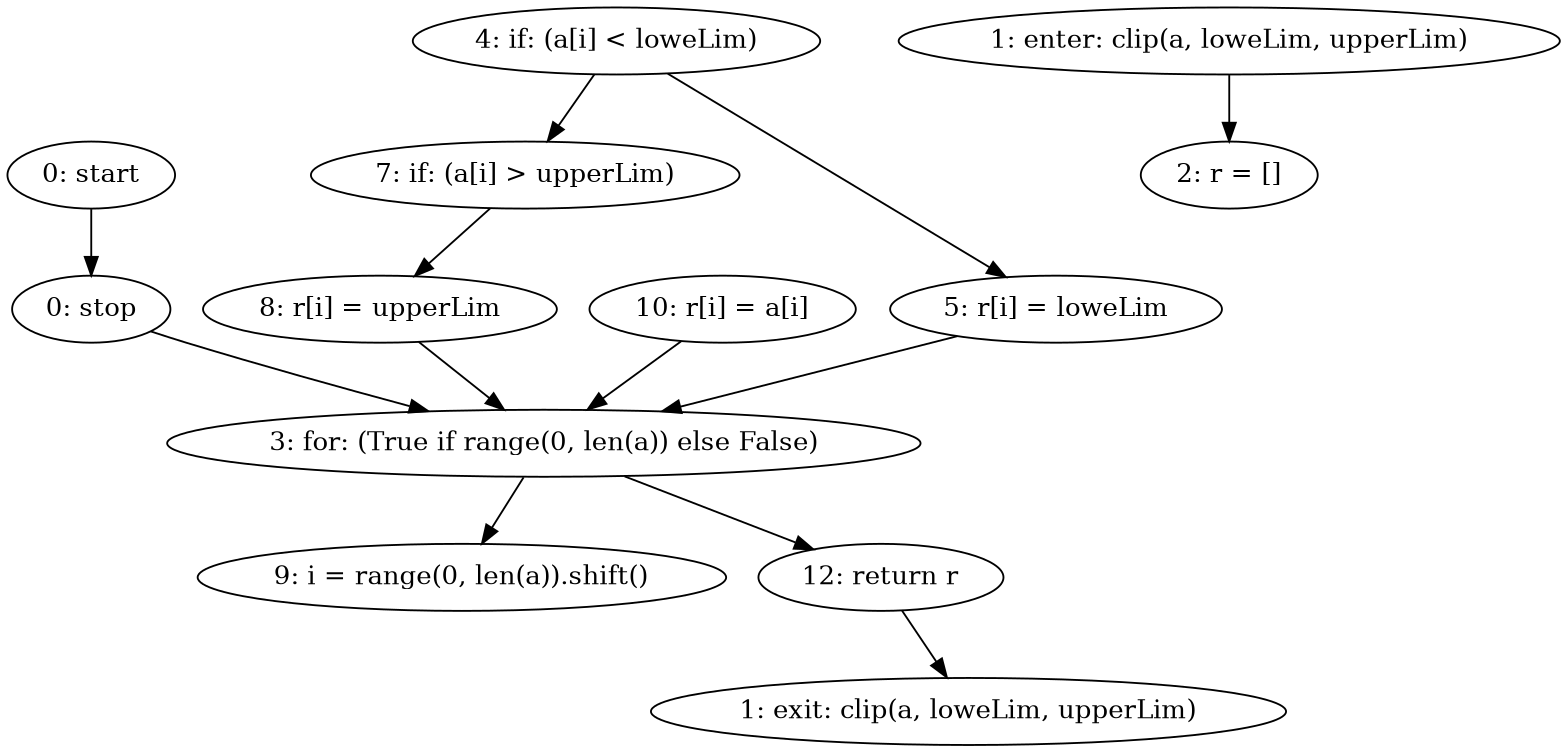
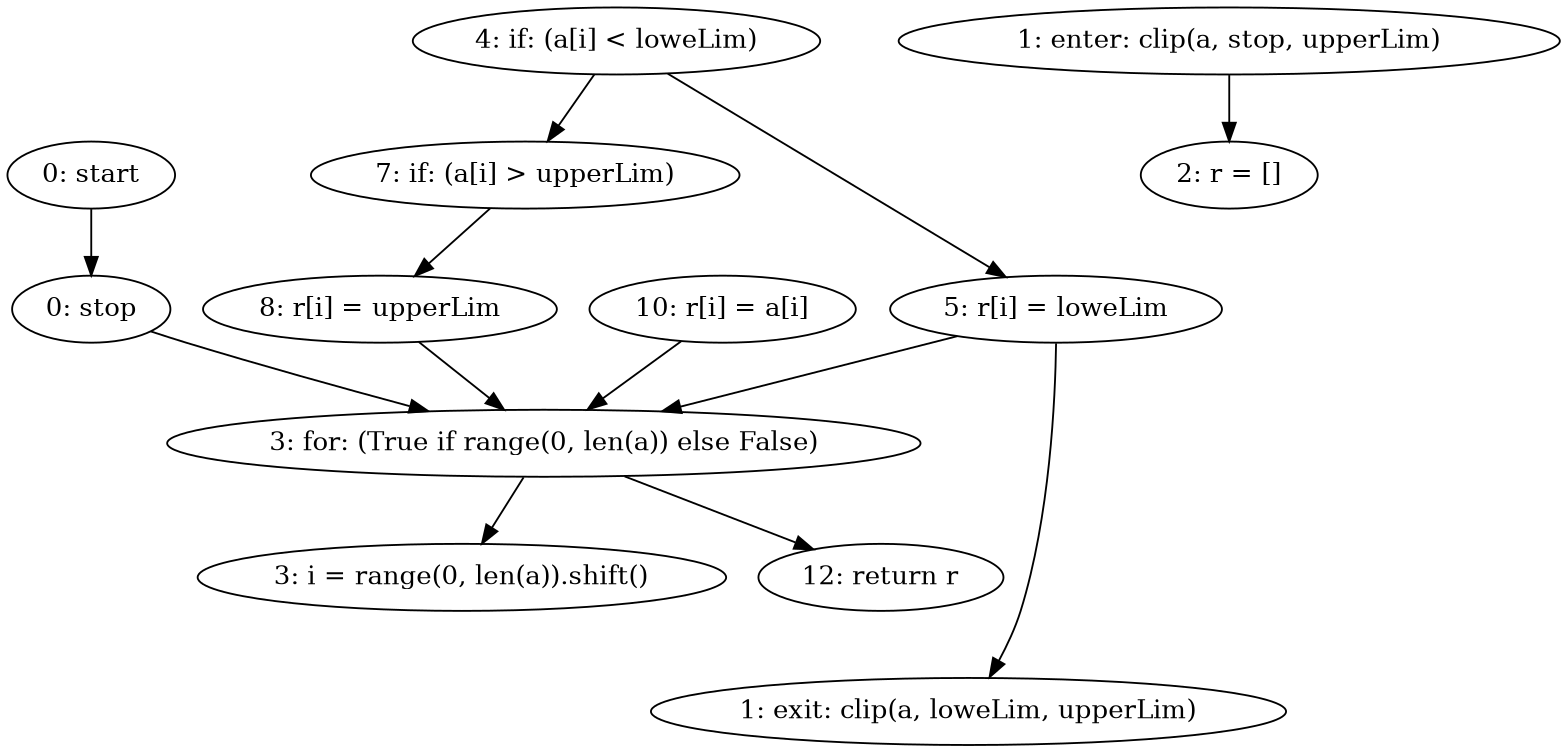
(1229, 41) -> (1229, 41)
(462, 577) -> (462, 577)
(919, 636) -> (1044, 505)
